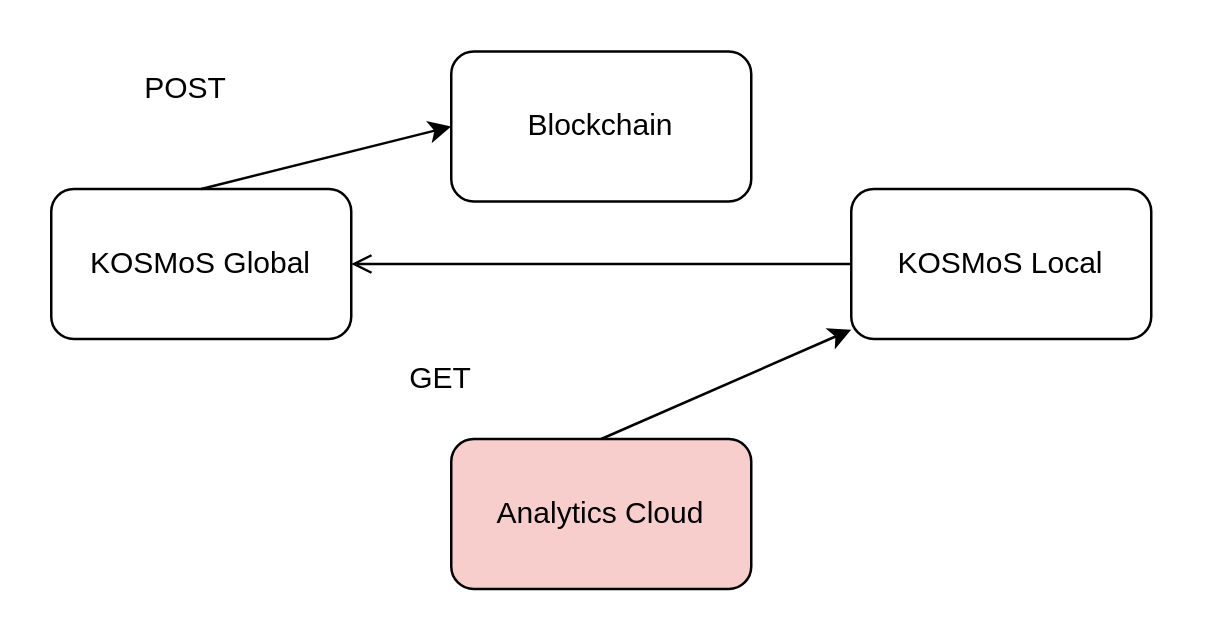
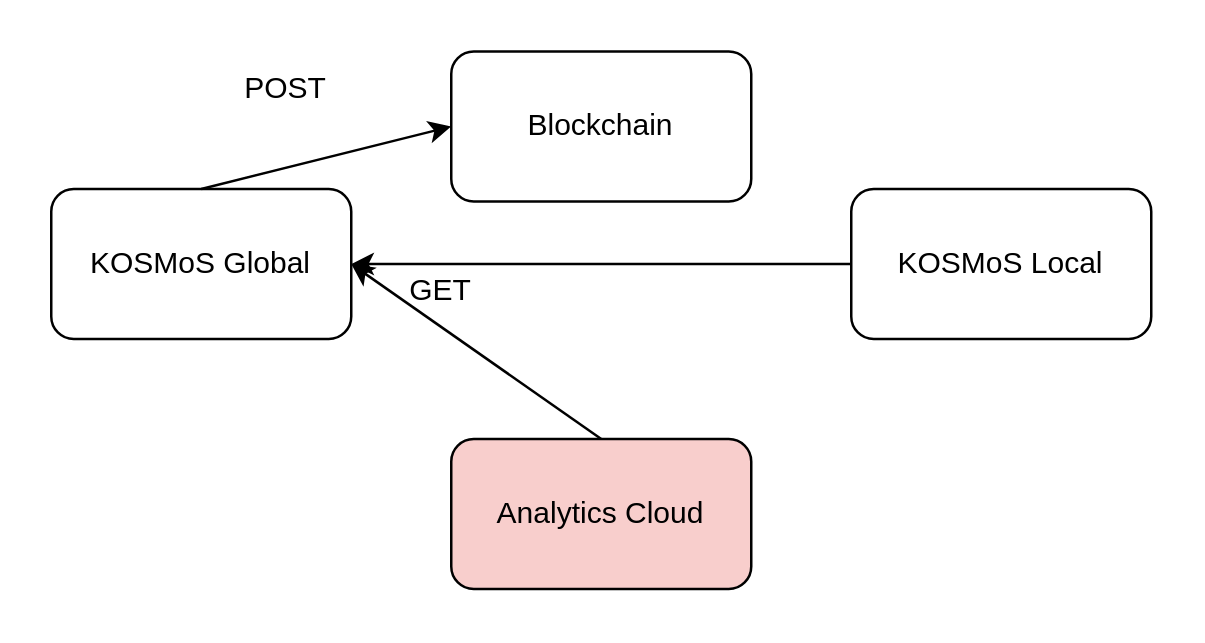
(186, 89) -> (286, 89)
(364, 264) -> (369, 264)
(441, 379) -> (441, 291)
(719, 387) -> (483, 356)
